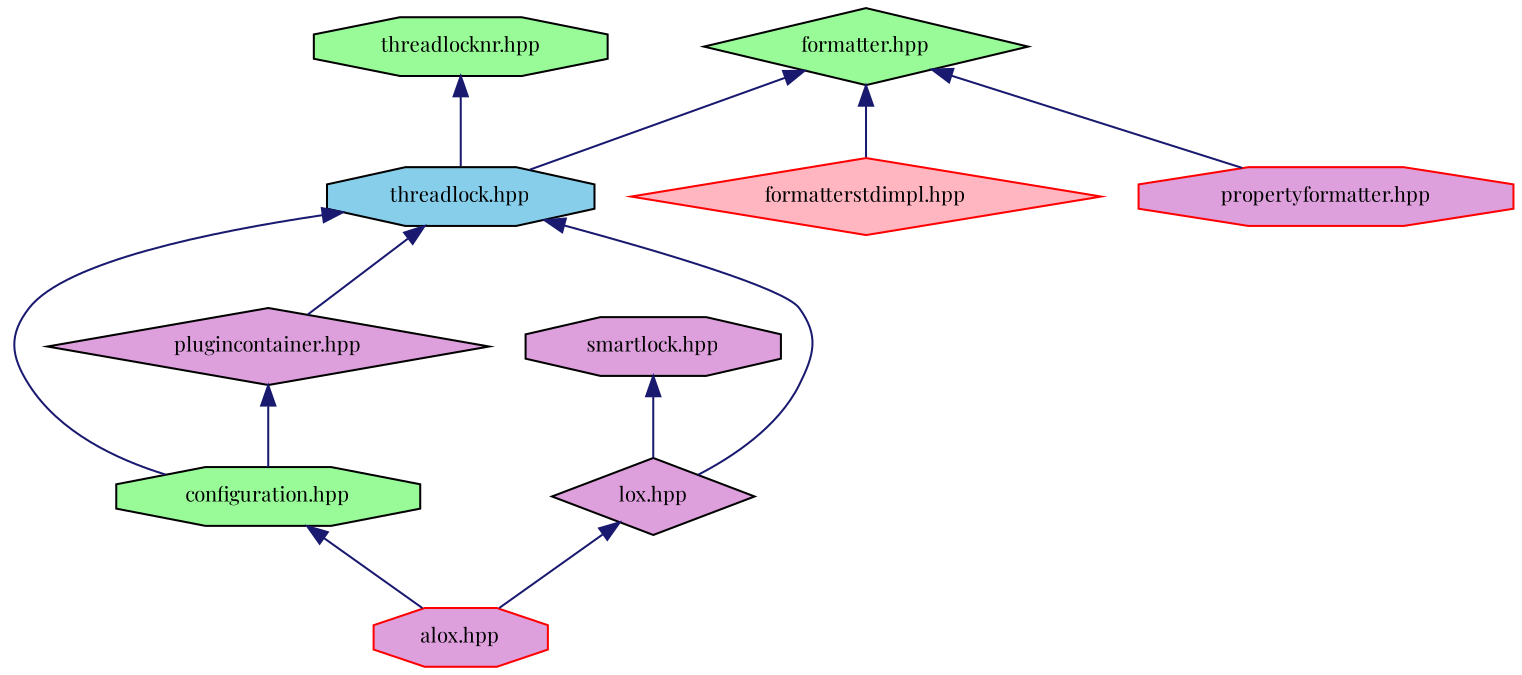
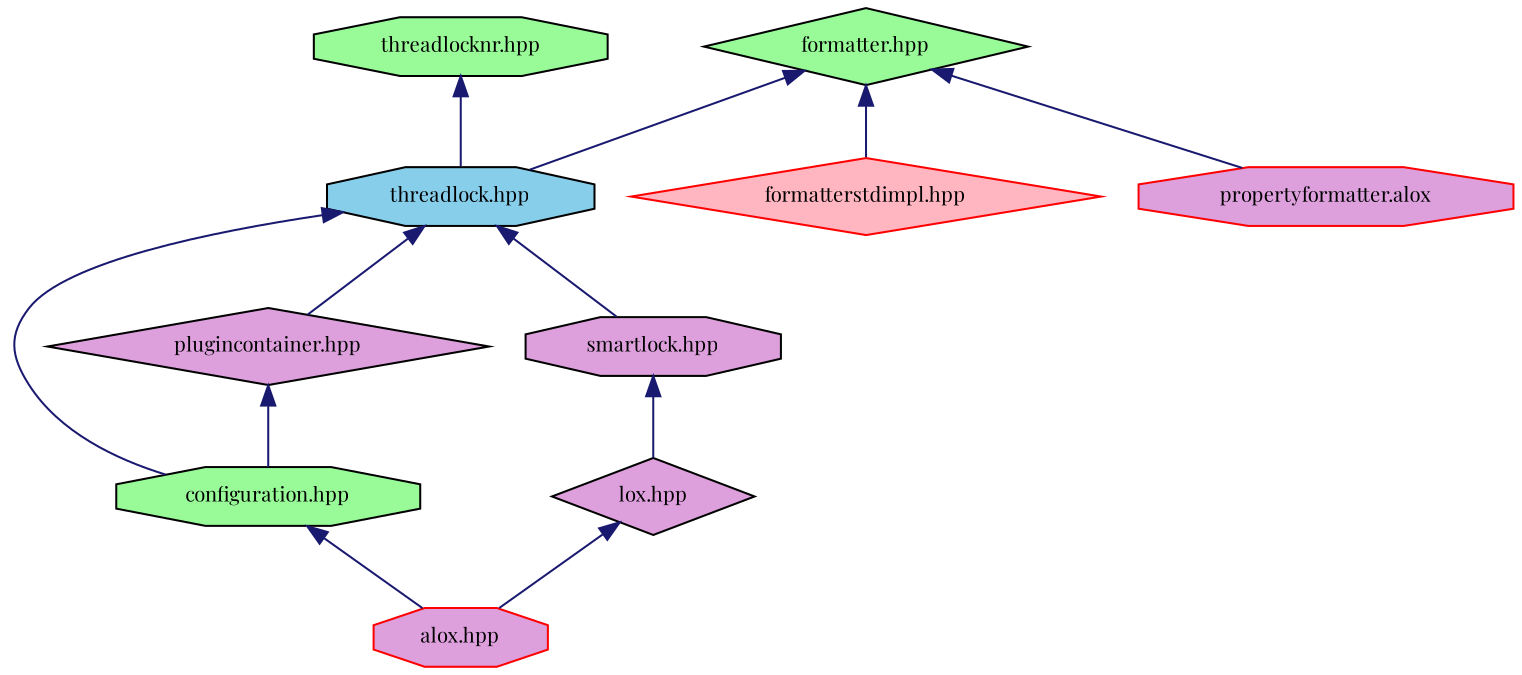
(1326, 197) -> (1326, 197)
(787, 299) -> (565, 277)
